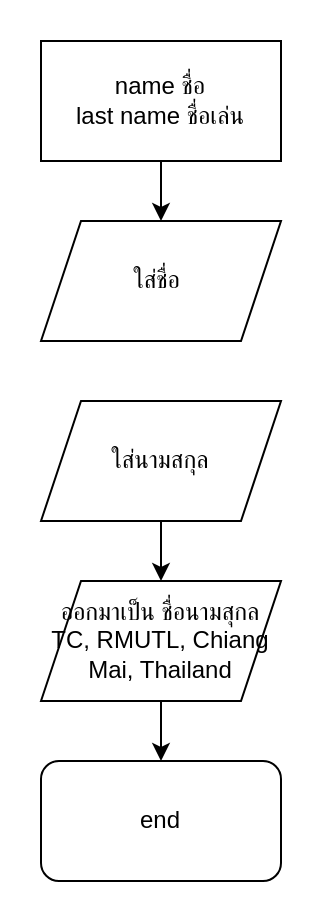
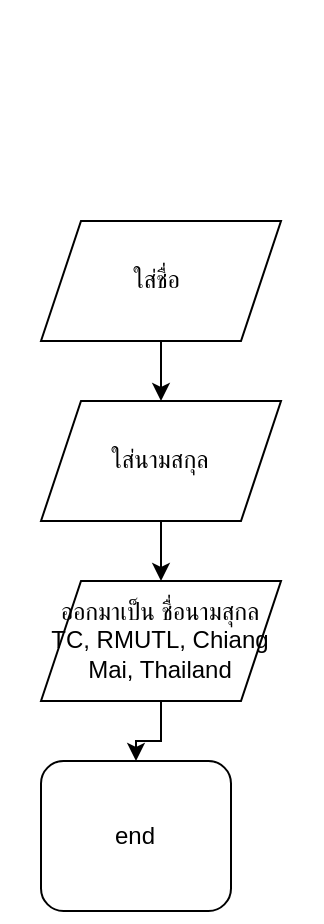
(161, 101) -> none
(161, 198) -> none
none -> (161, 378)
(161, 821) -> (136, 836)
